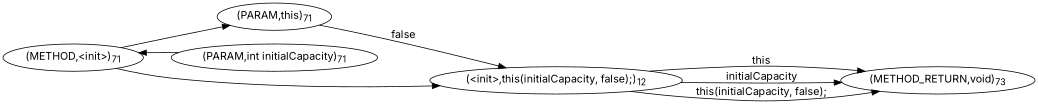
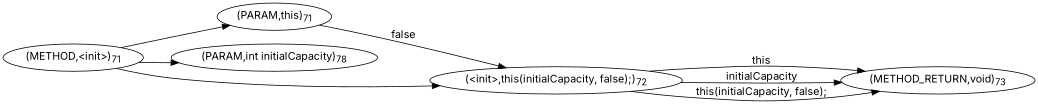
(163, 53) -> (155, 63)
(342, 56) -> (342, 56)
(642, 79) -> (642, 79)
